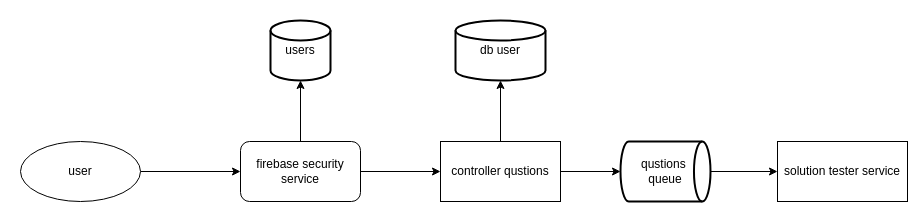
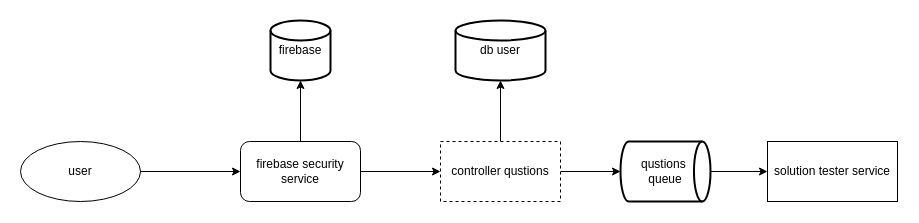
(301, 51) -> (301, 51)
(501, 172) -> (501, 172)
(843, 172) -> (833, 172)
